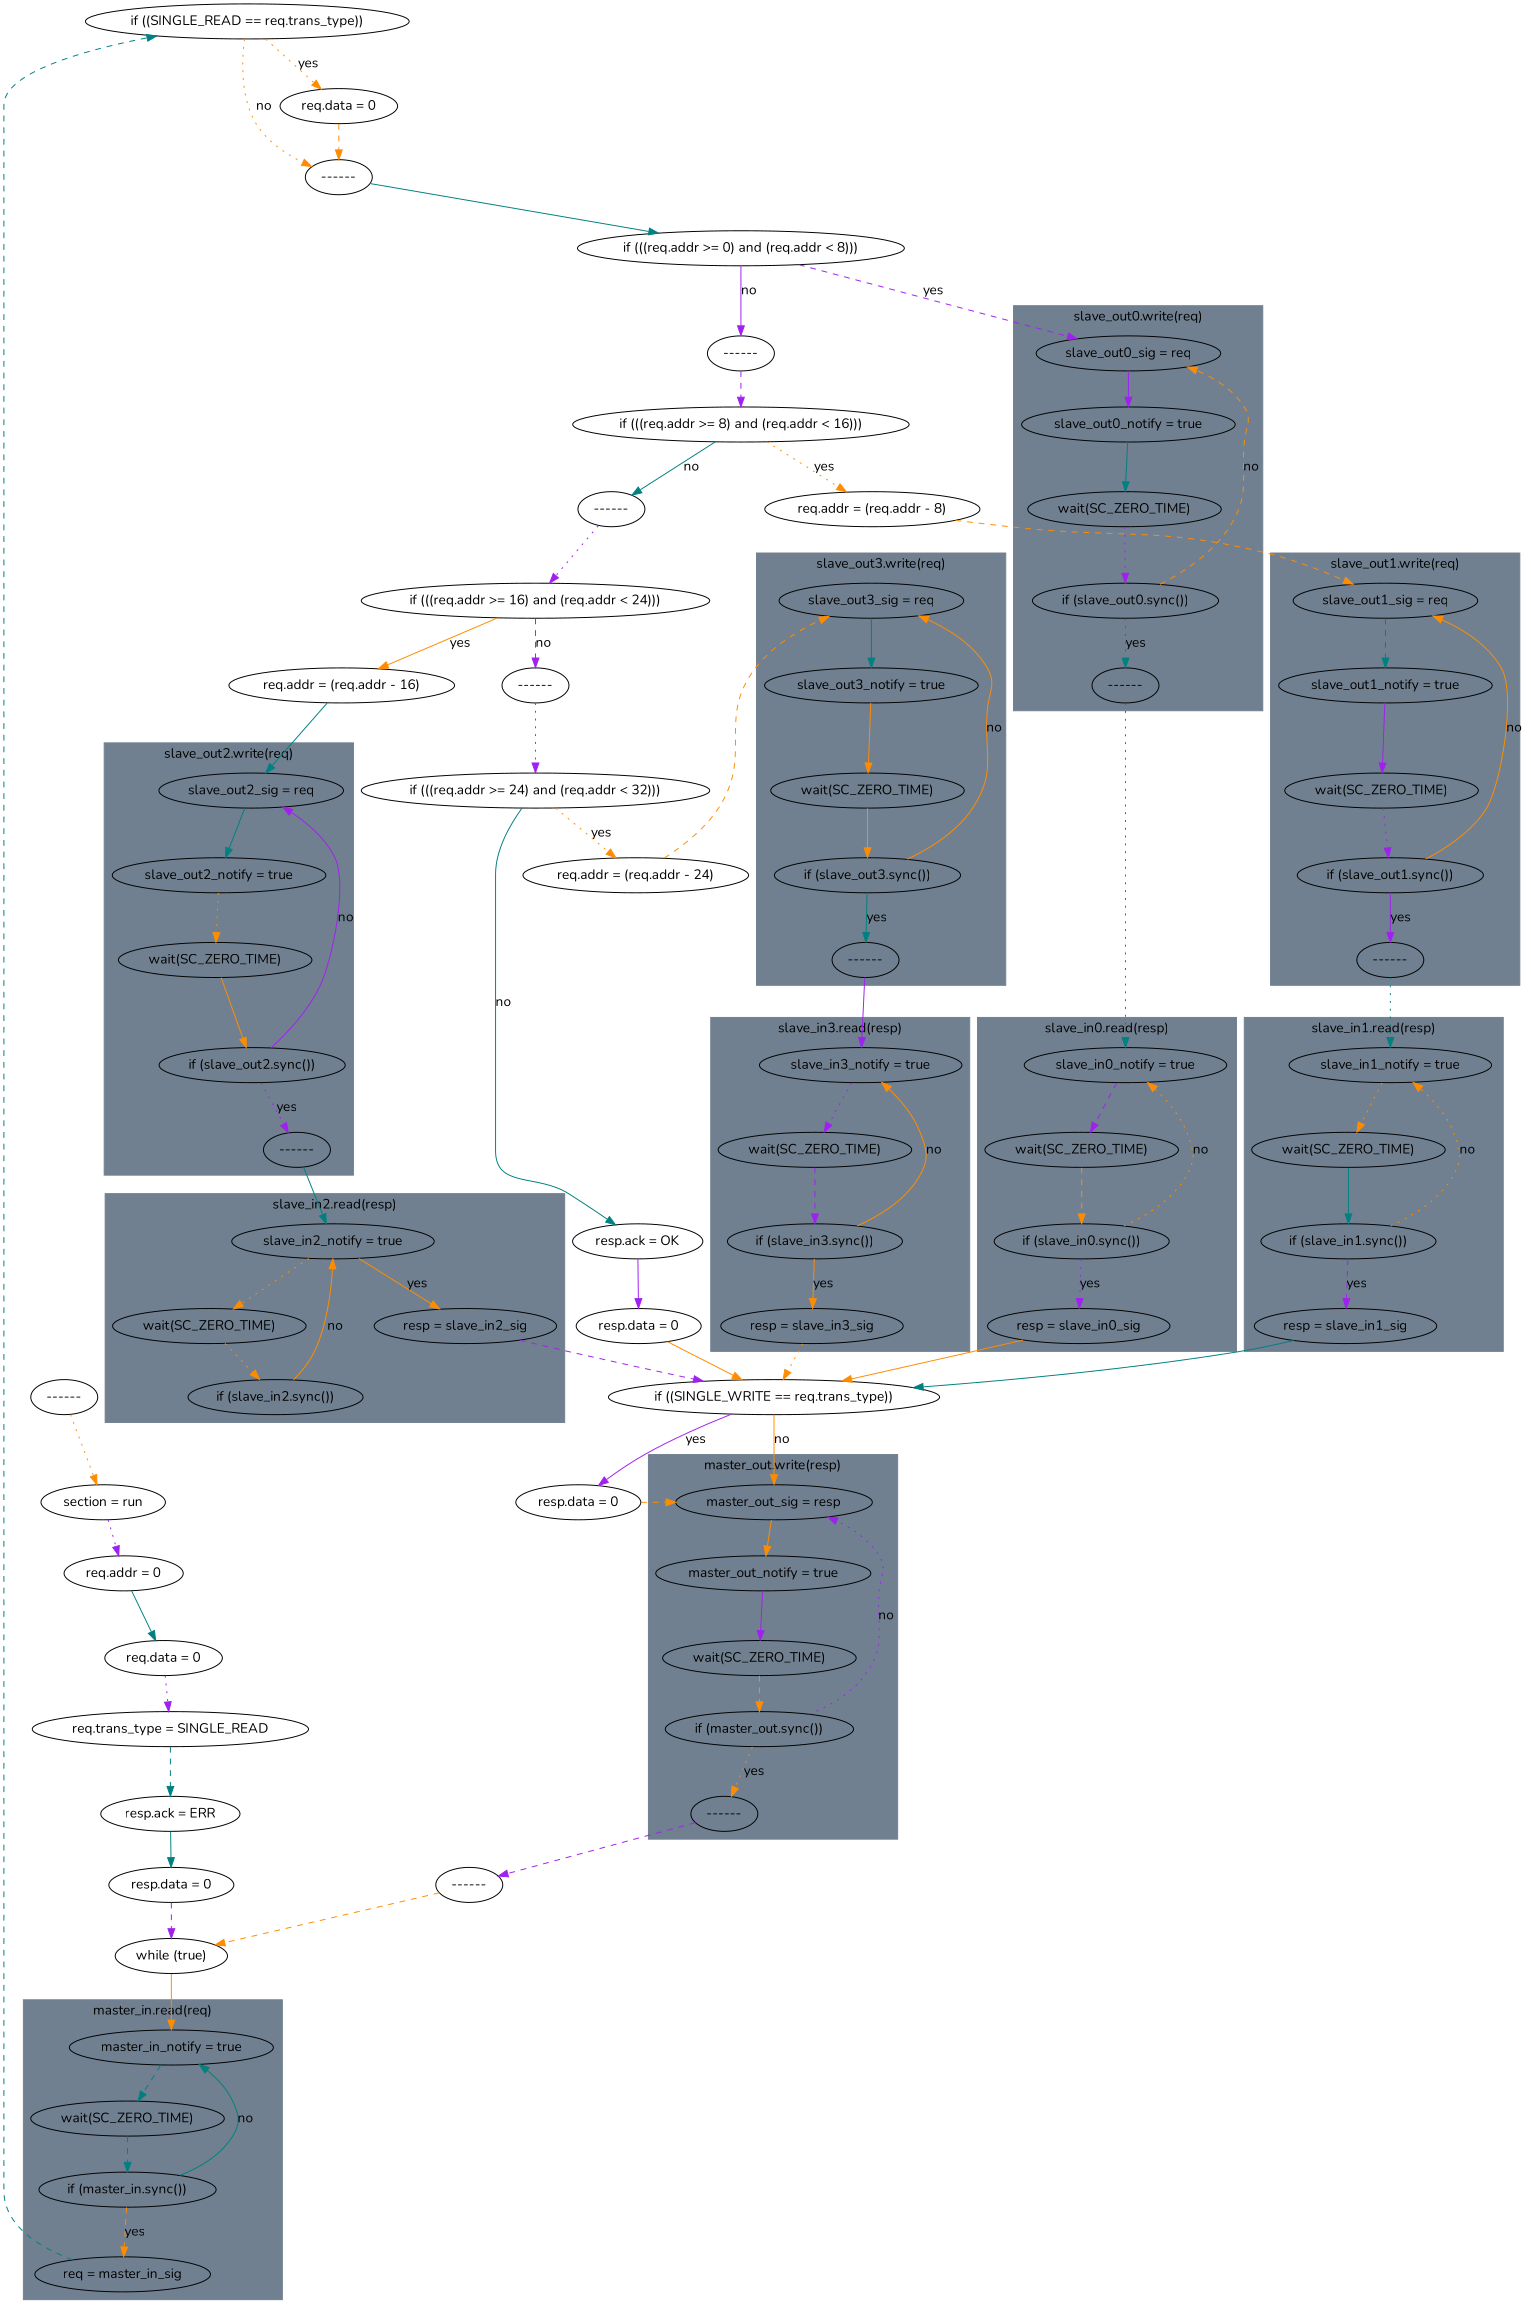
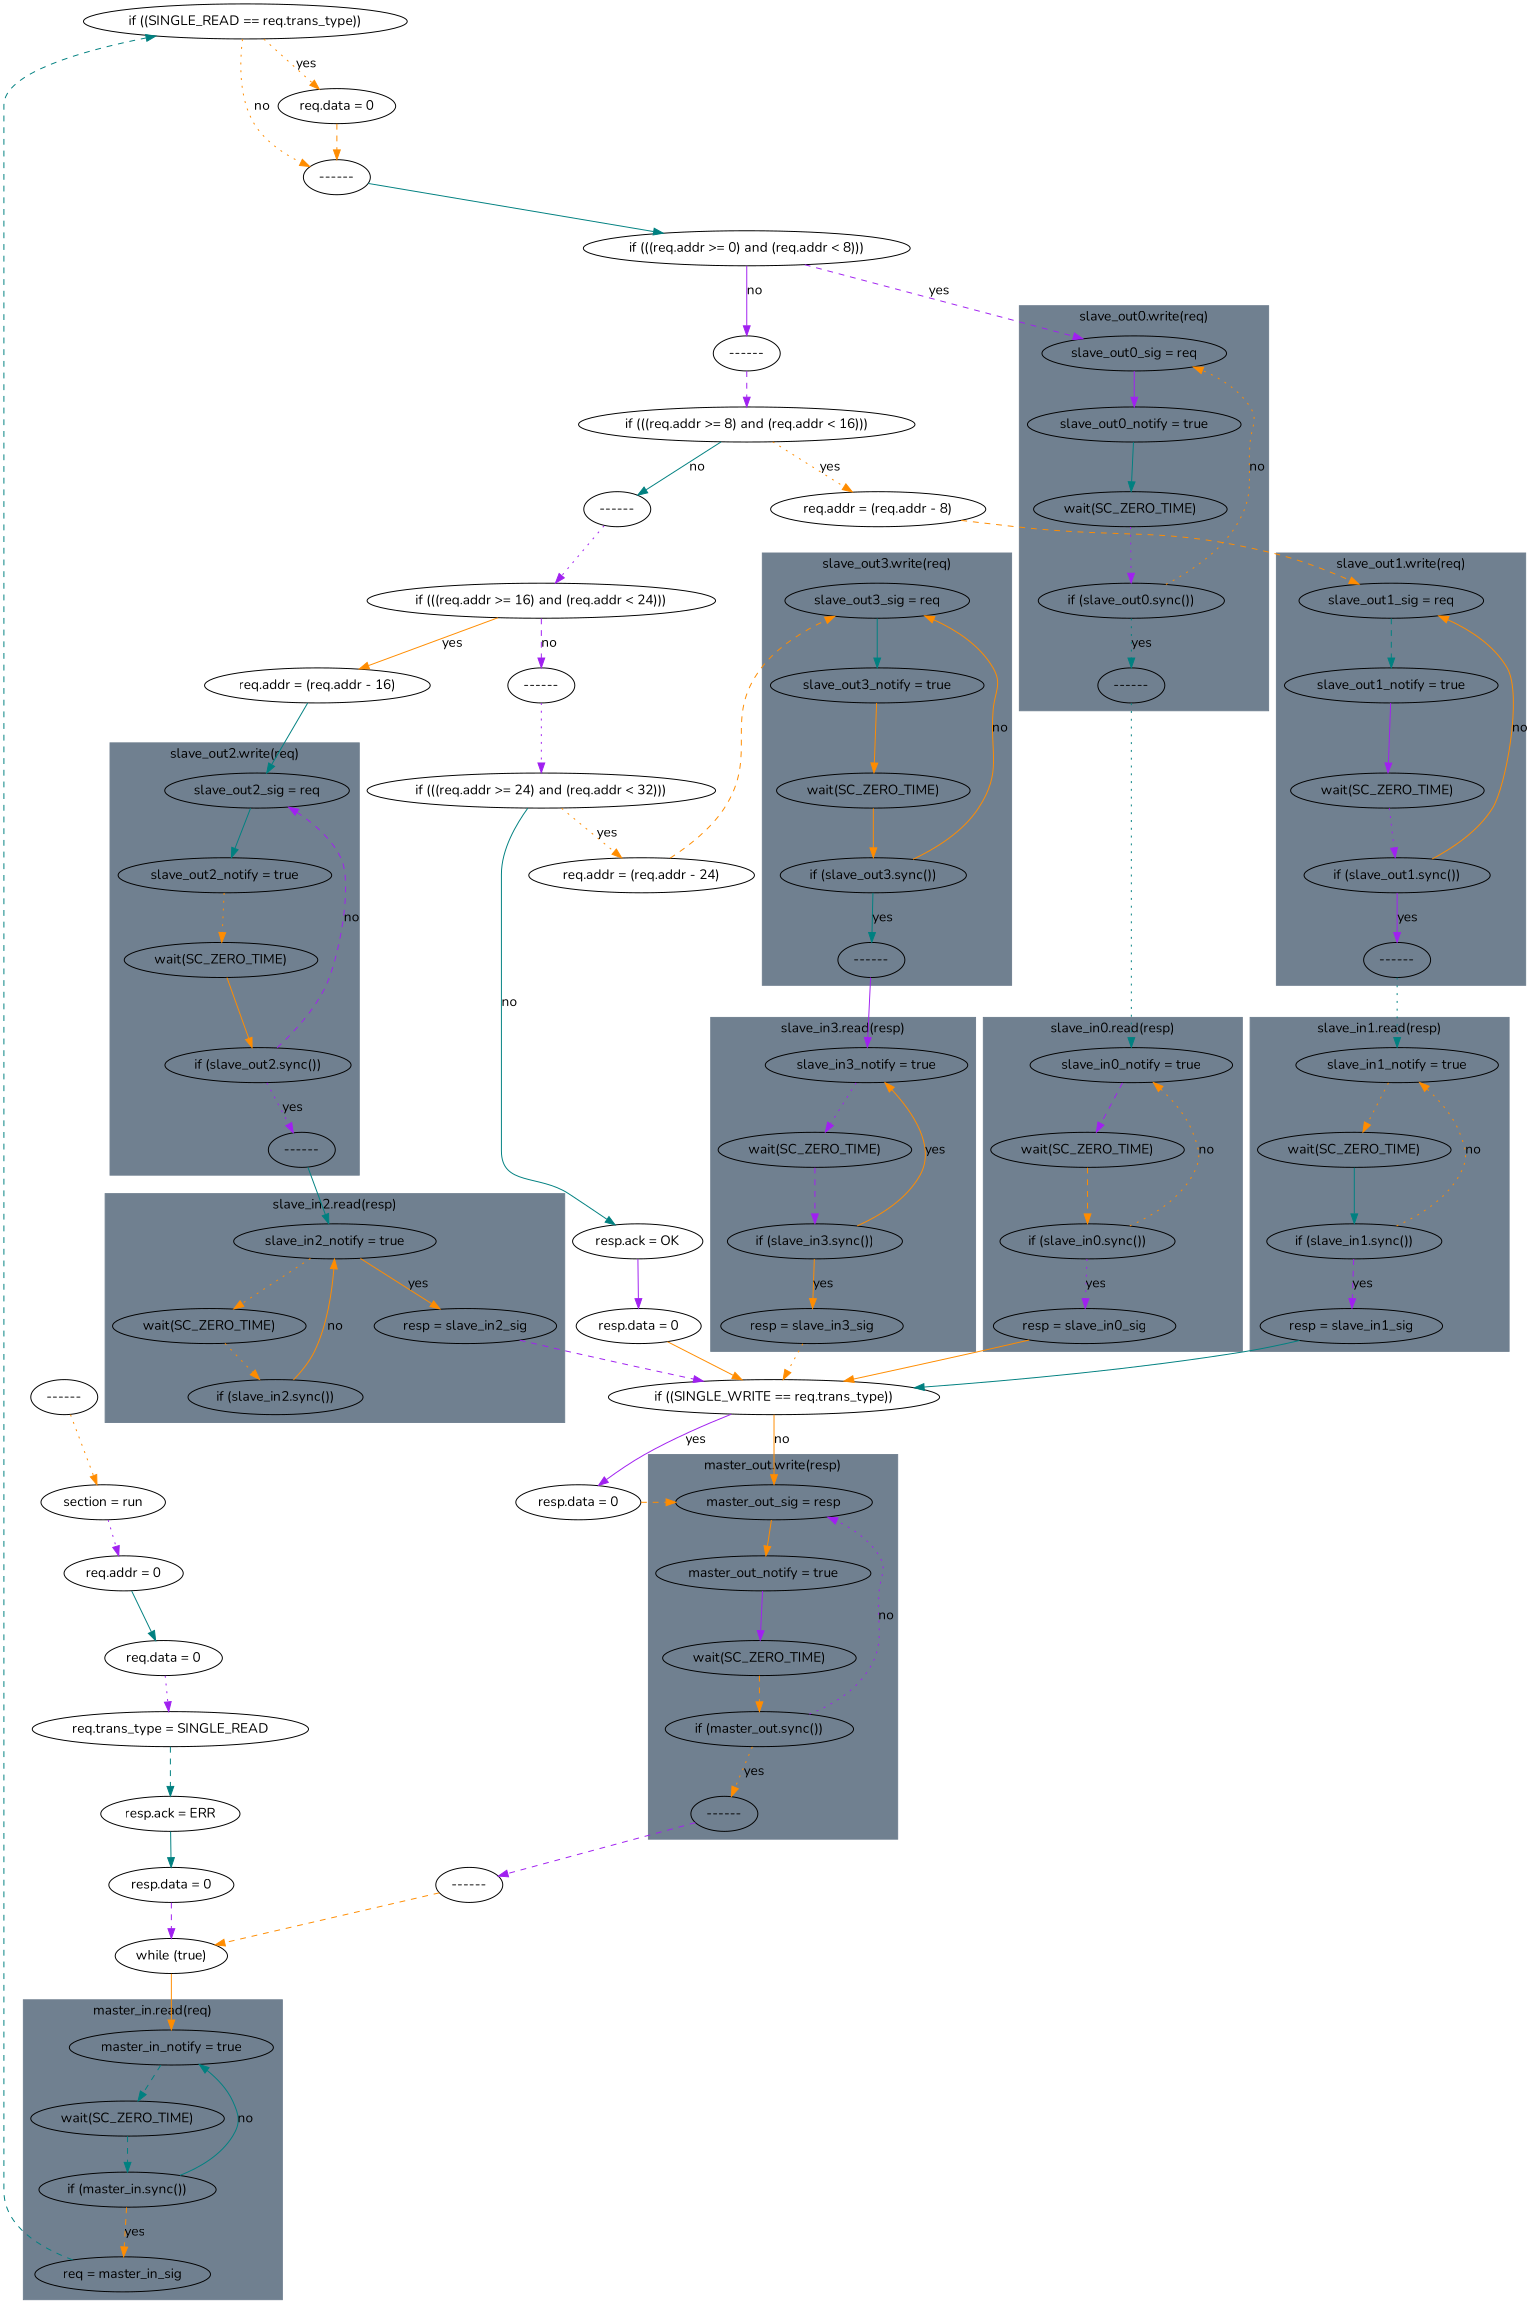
(1244, 483) -> (1249, 483)
(335, 930) -> (341, 930)
(934, 1150) -> (936, 1150)
